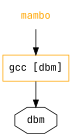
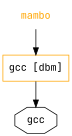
(36, 120) -> (36, 120)
